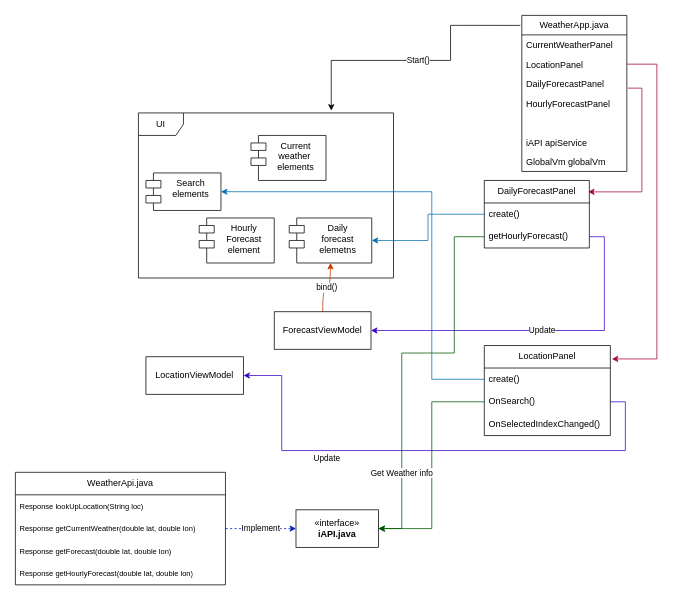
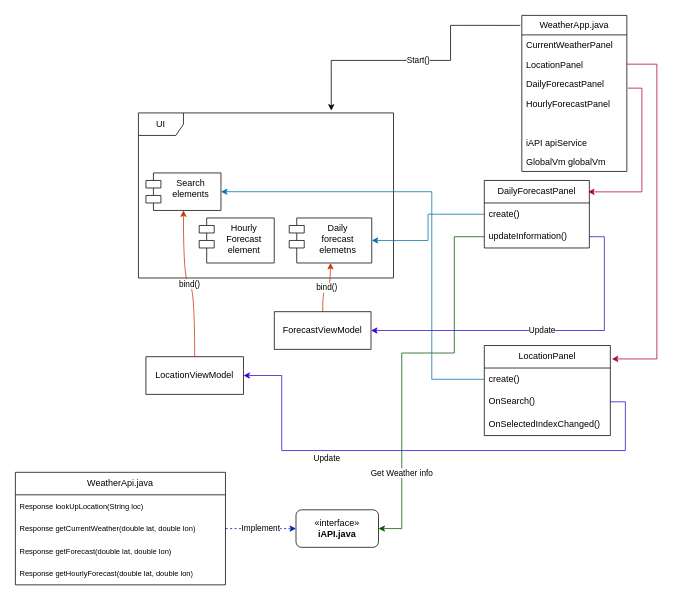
(288, 158) -> none
(535, 237) -> (535, 237)
none -> (191, 286)
(432, 454) -> none
(337, 528) -> (337, 528)
